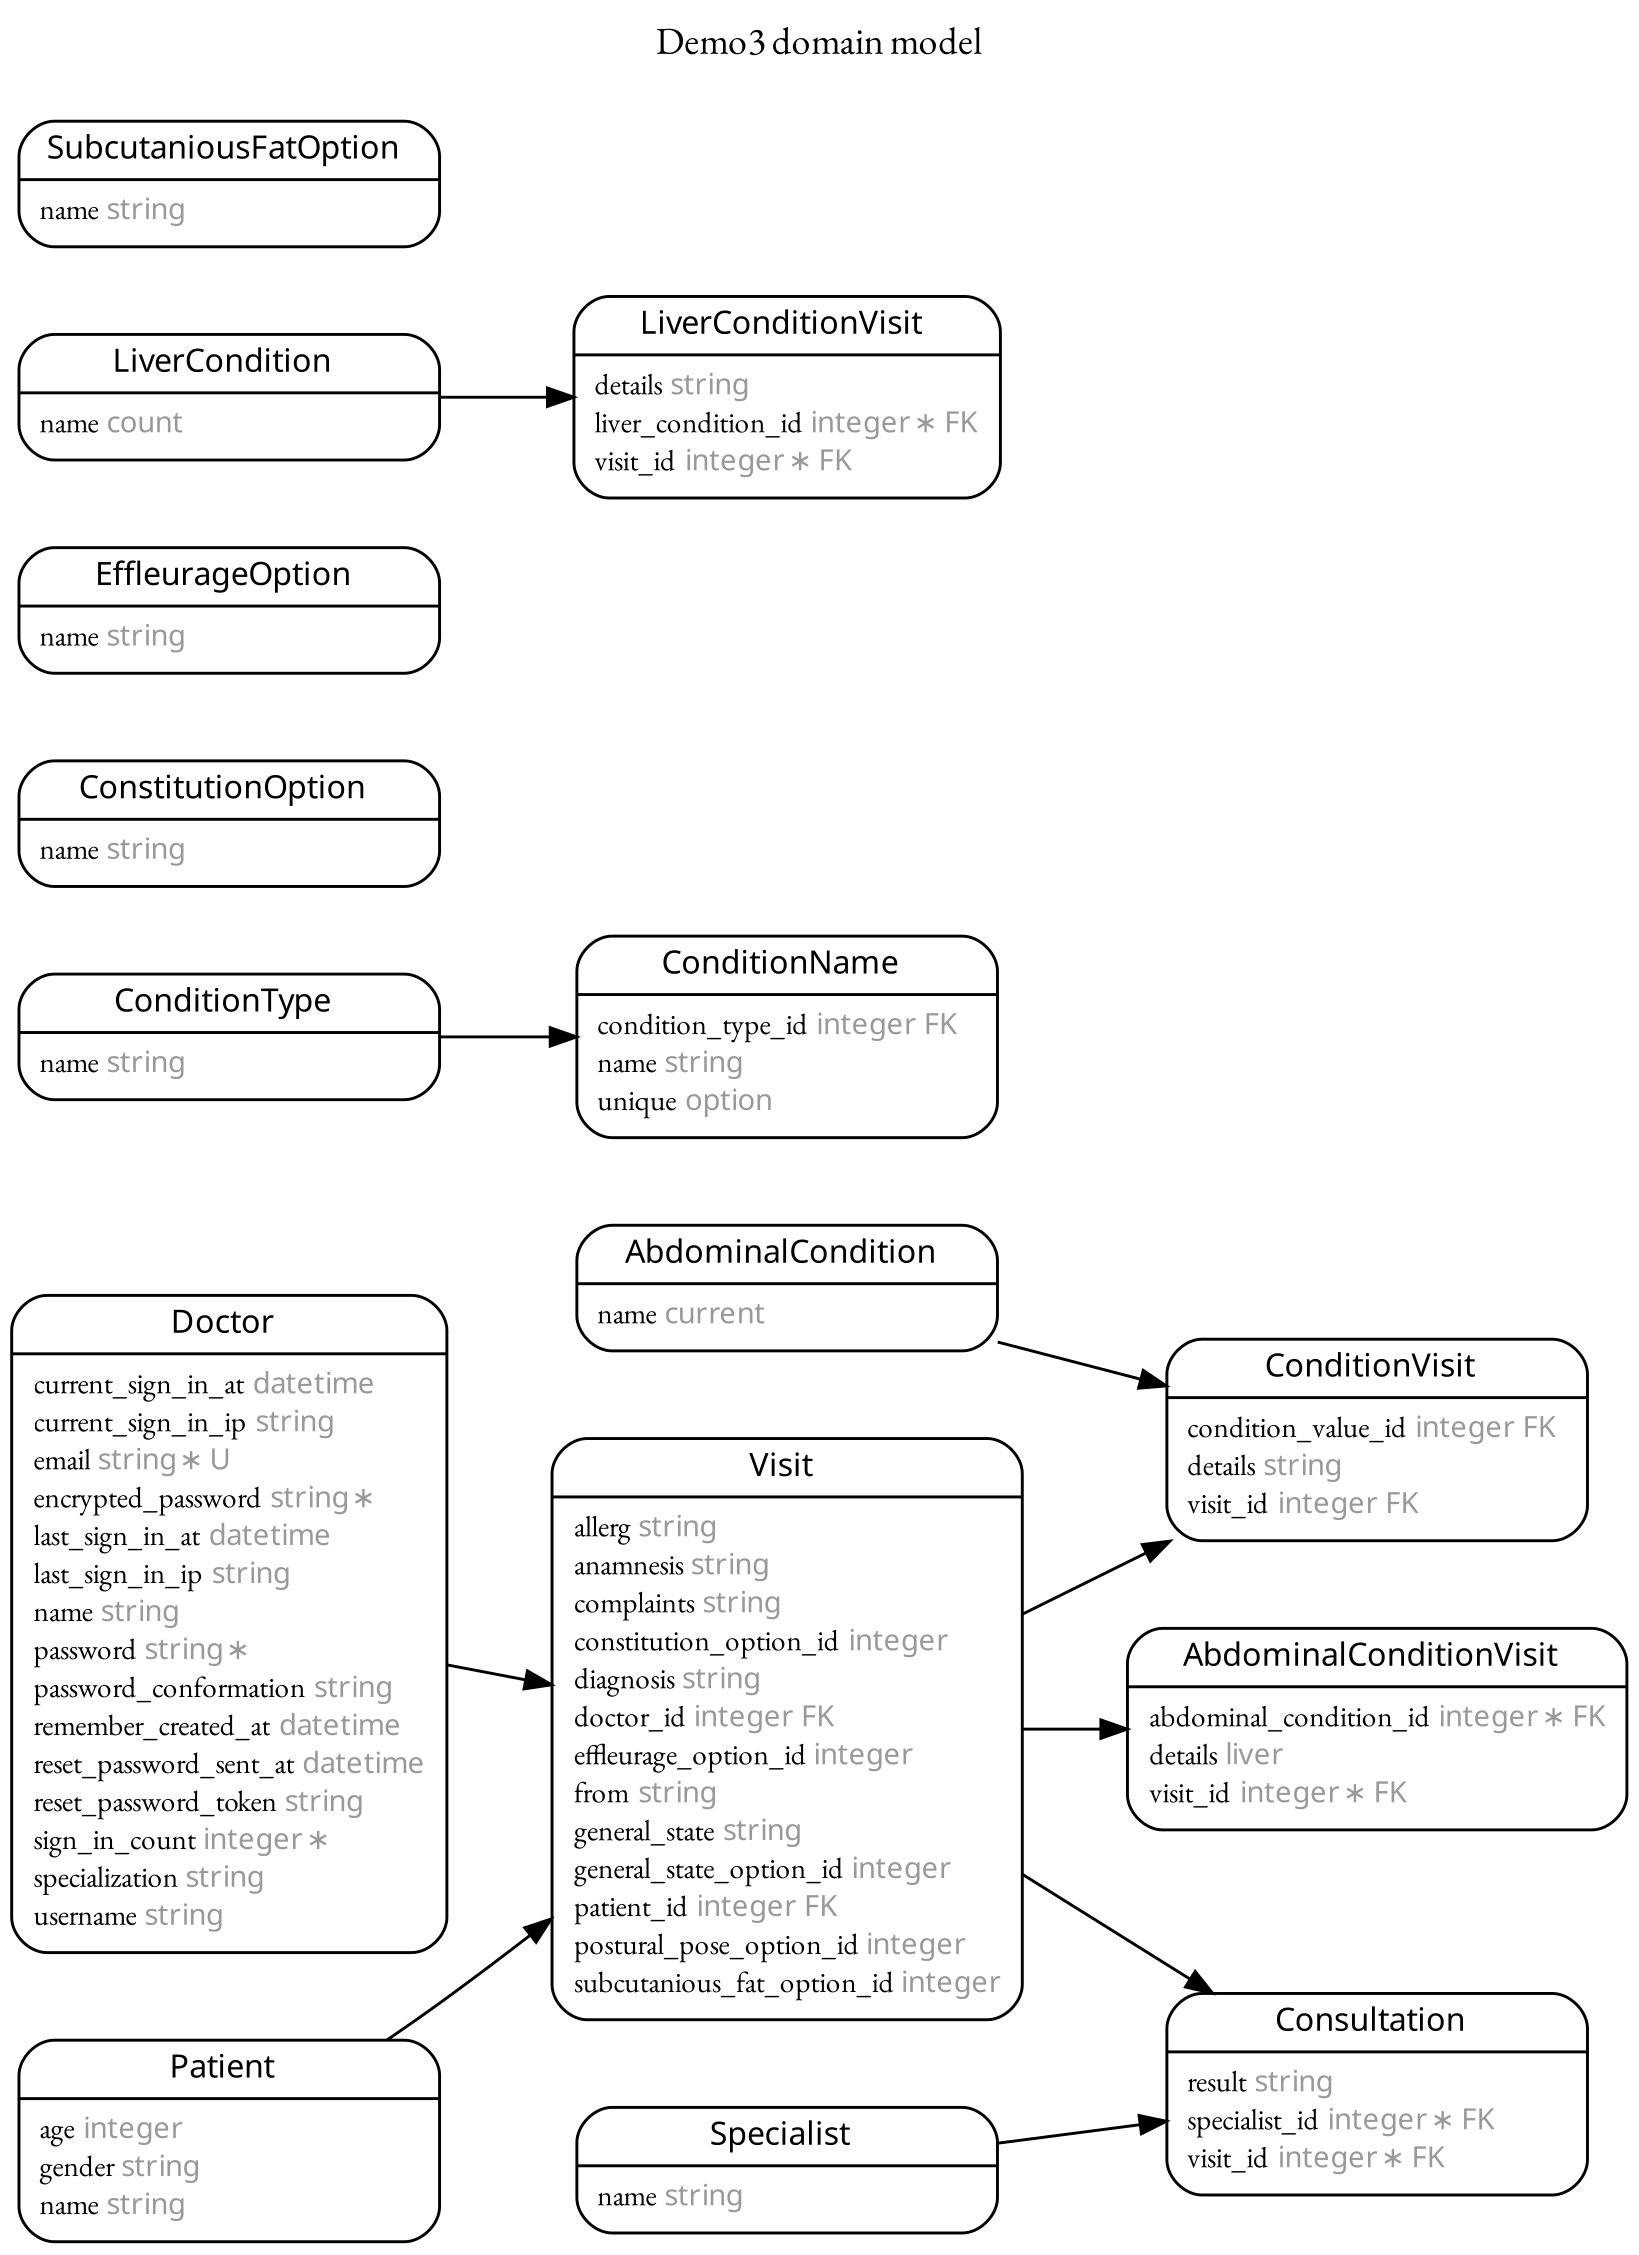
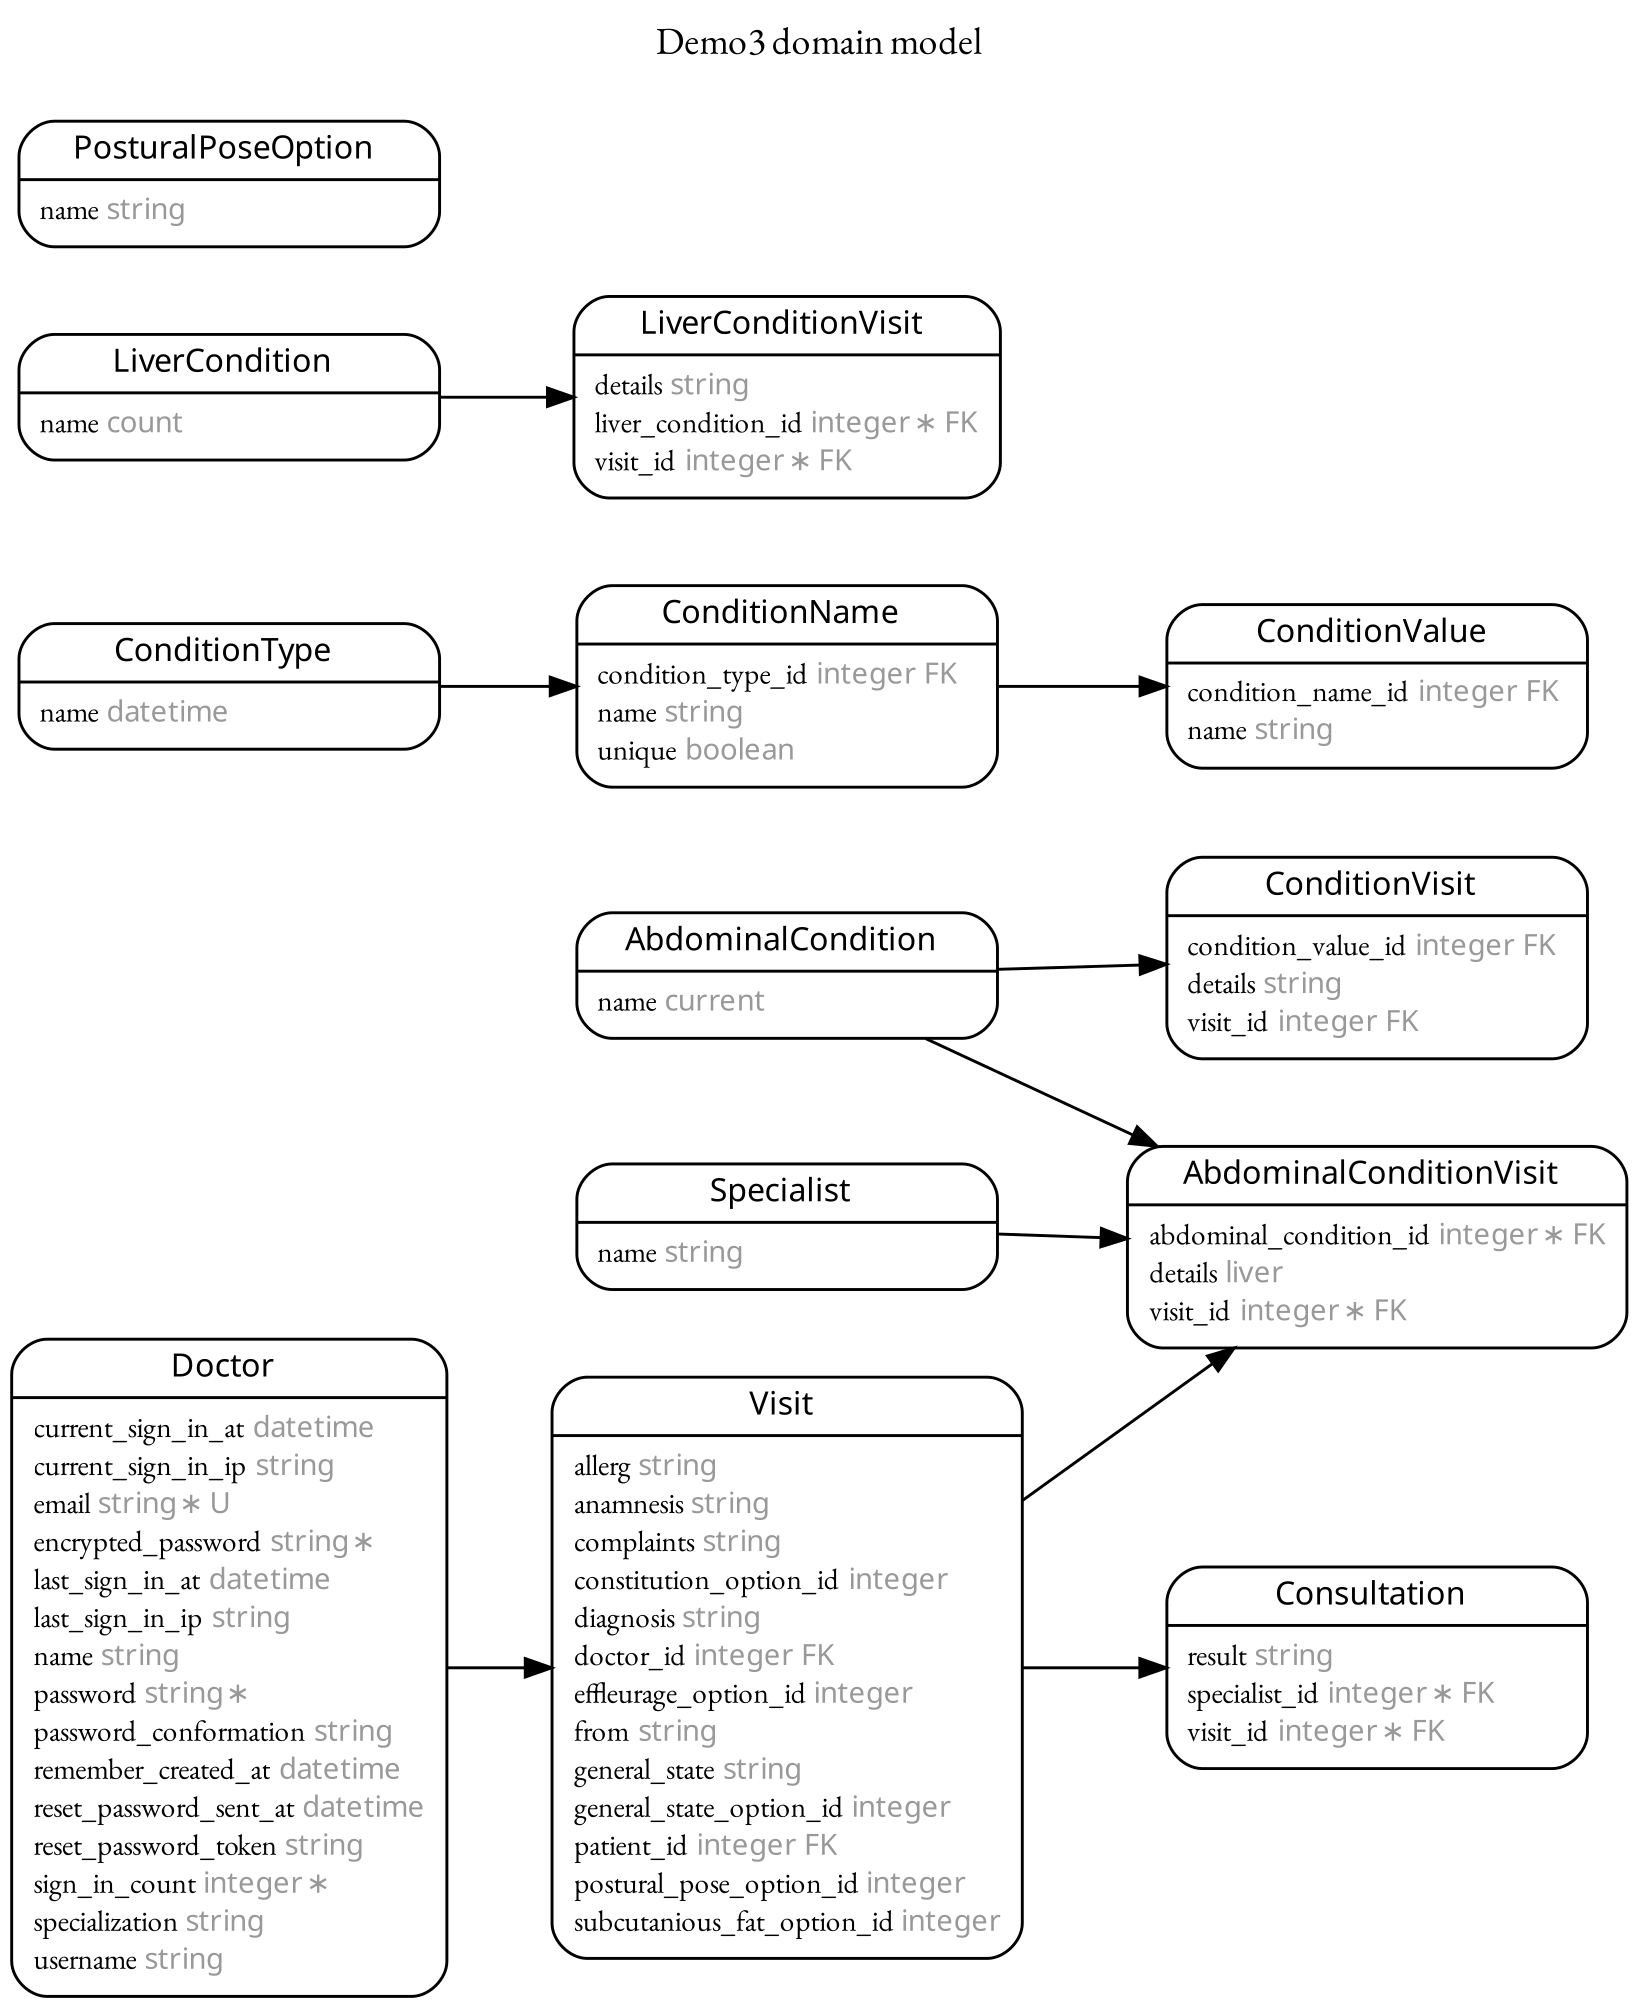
none -> (229, 184)
(229, 184) -> none
(229, 610) -> none
none -> (1377, 686)
(229, 824) -> none
(148, 1063) -> (169, 713)
none -> (1029, 1087)
(730, 1101) -> (740, 751)
(1084, 1583) -> none
(1068, 2134) -> (1049, 1236)
(229, 2141) -> none
